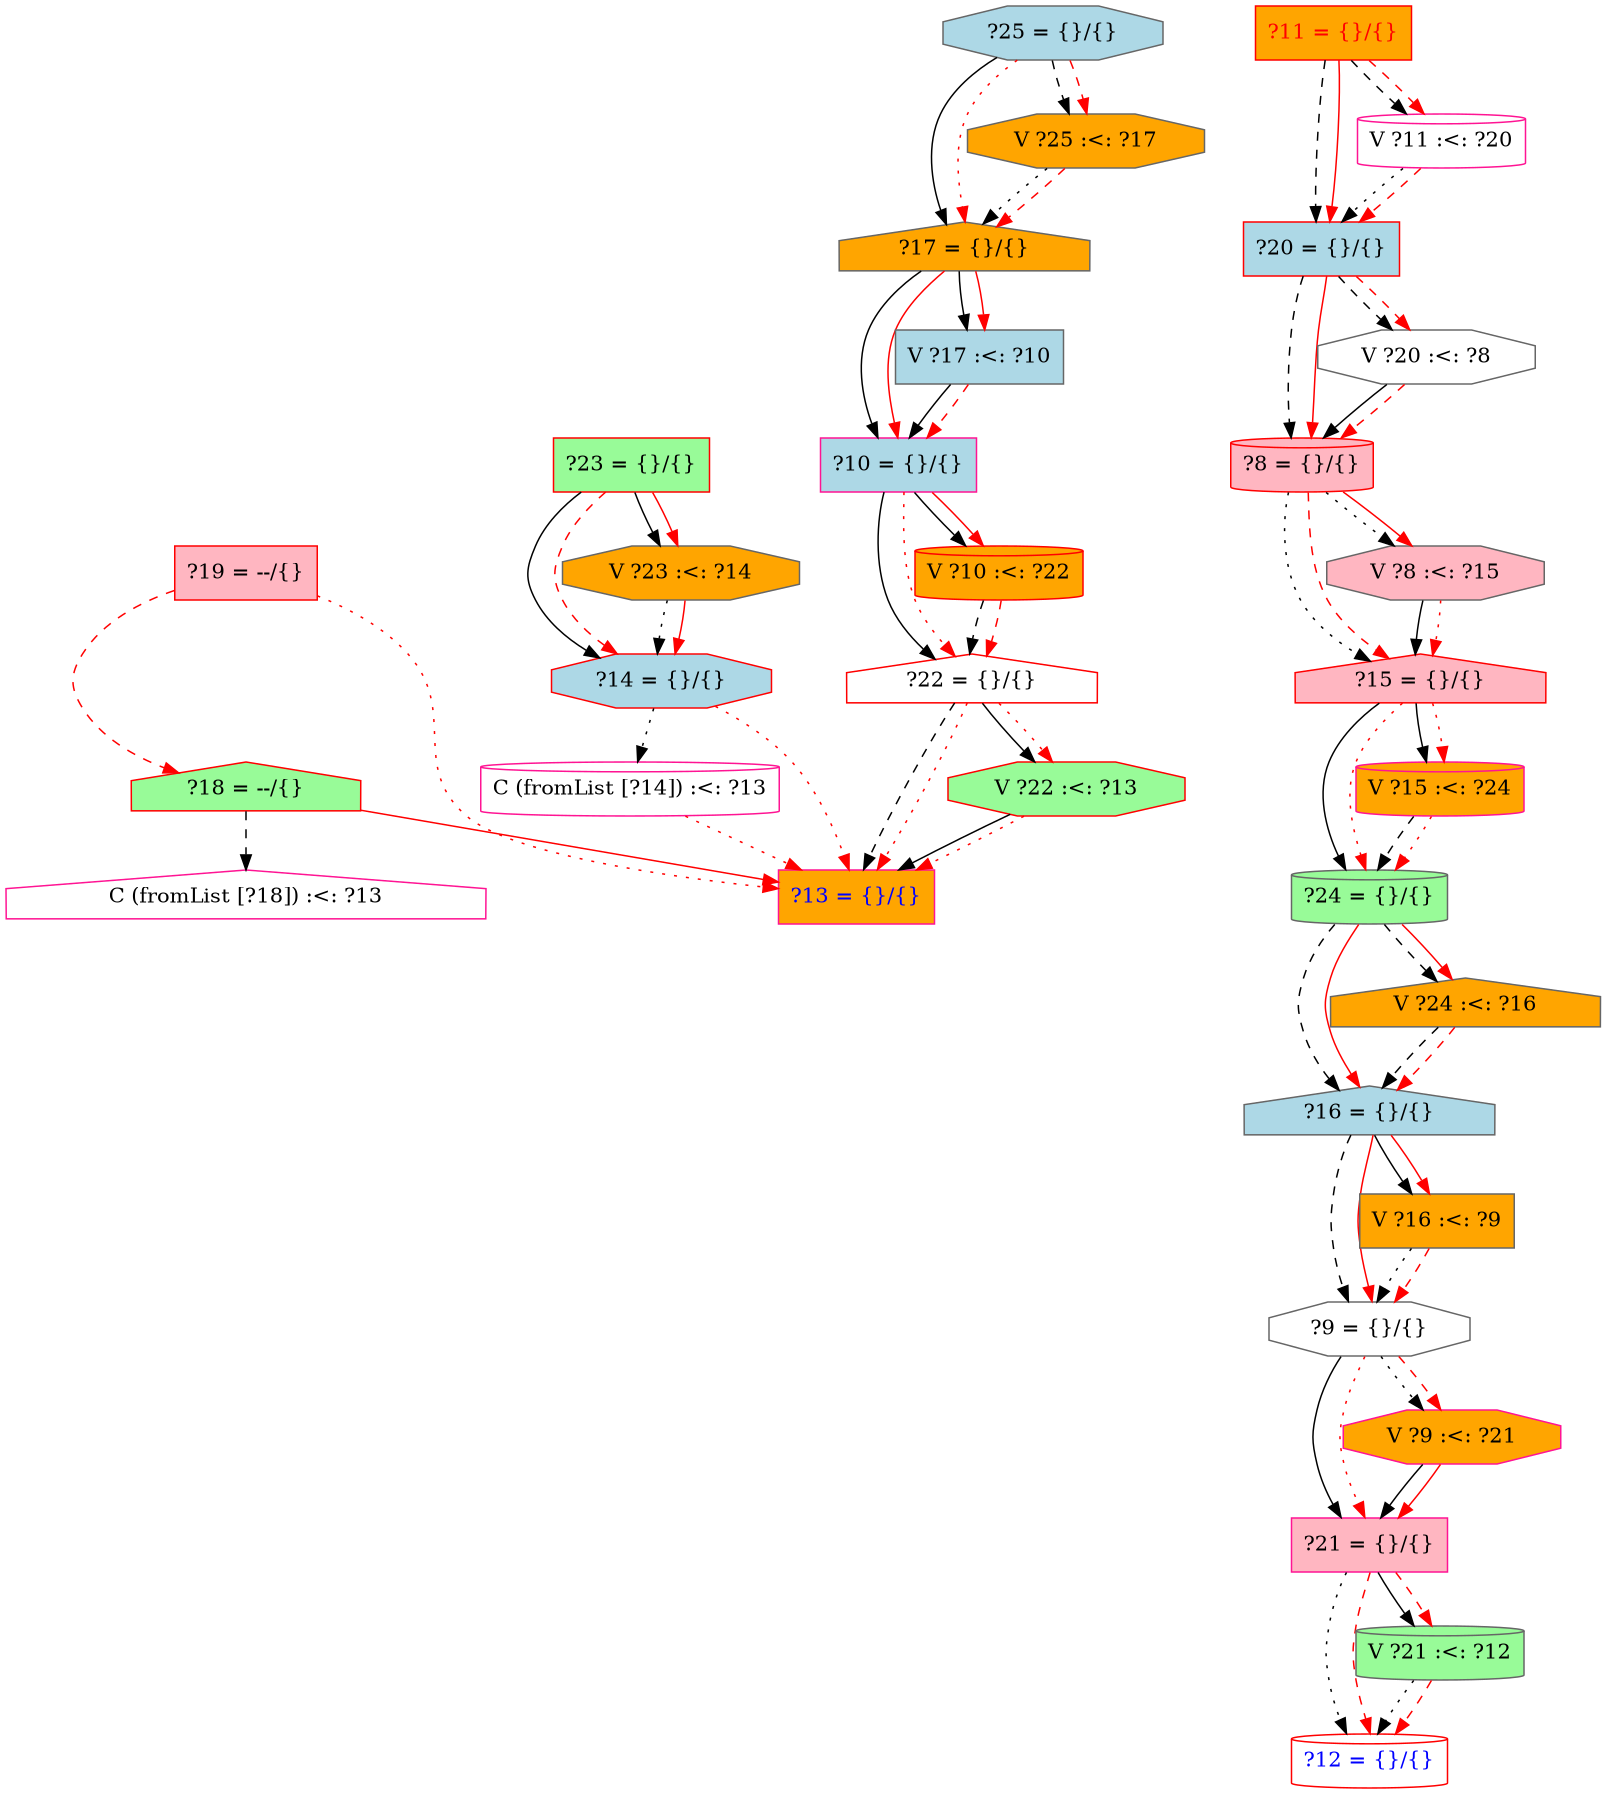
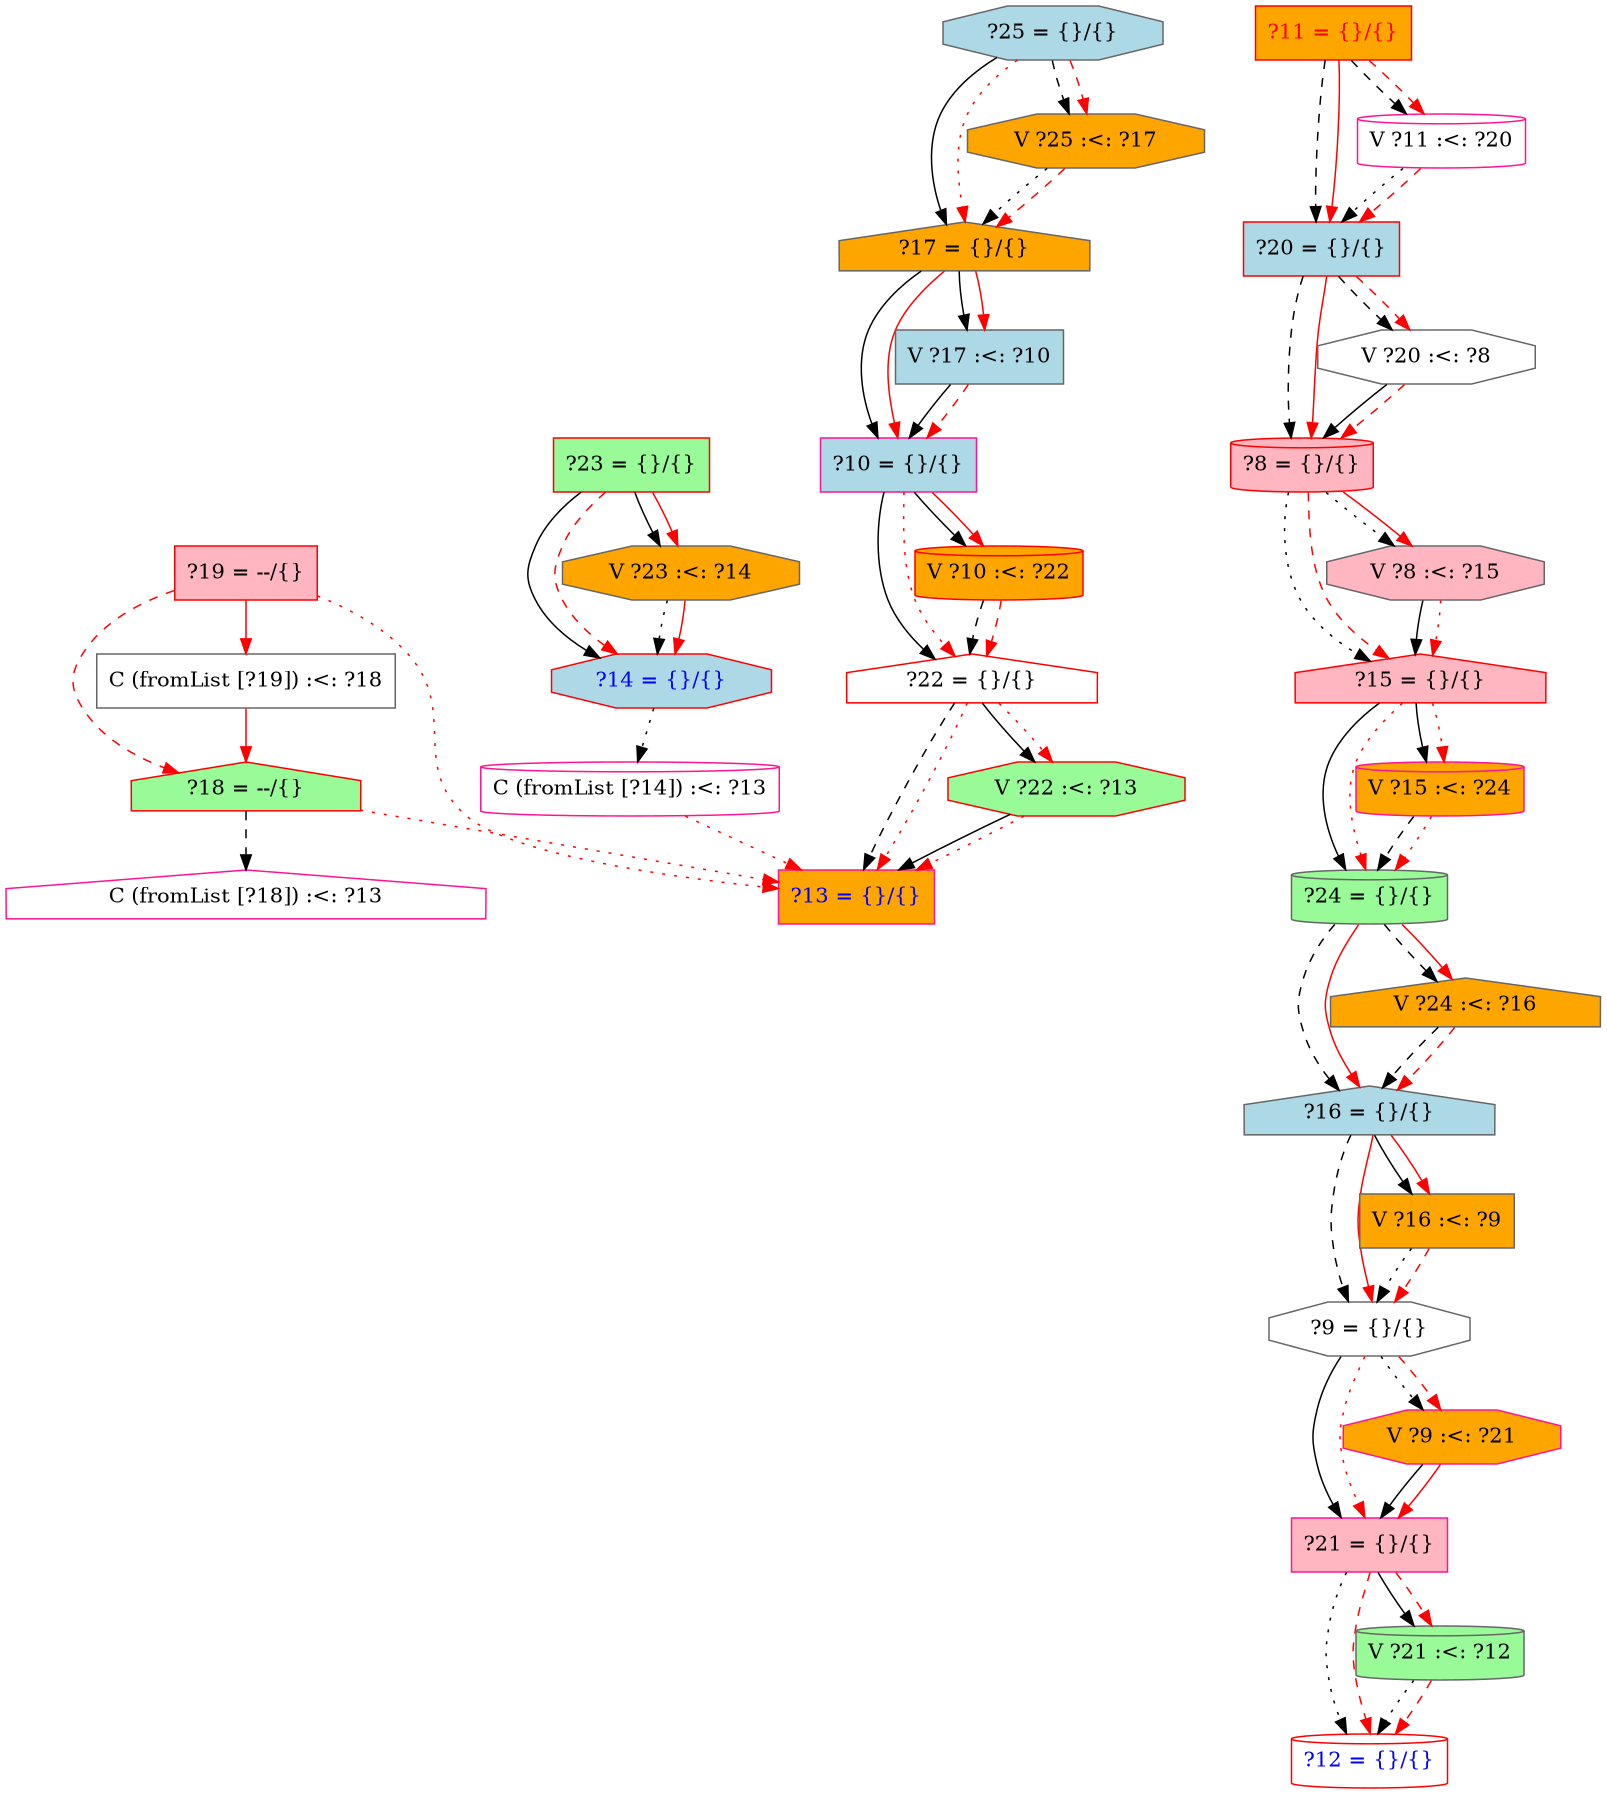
none -> (246, 681)
(662, 681) -> (662, 681)
(796, 767) -> none
(562, 845) -> (562, 845)
